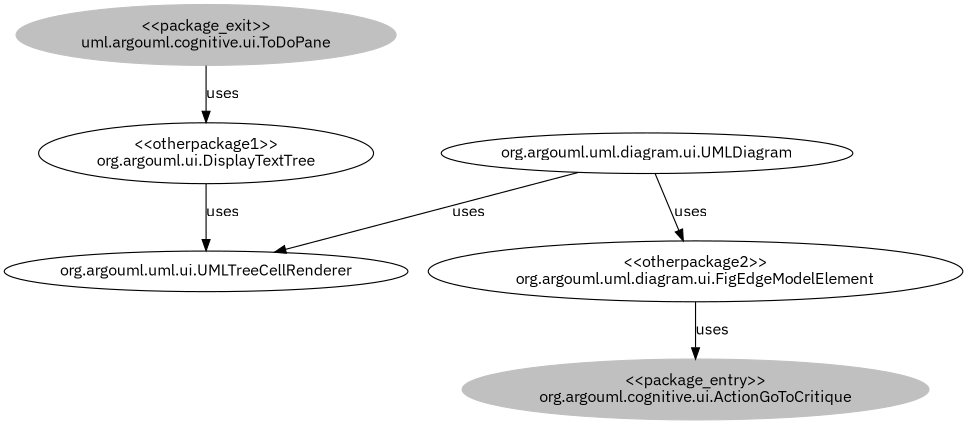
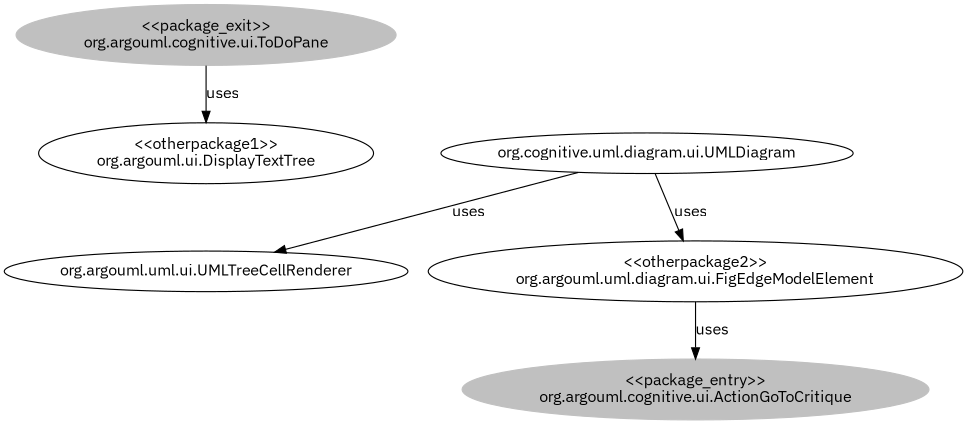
(206, 35) -> (206, 35)
(647, 153) -> (647, 153)
(206, 211) -> none
